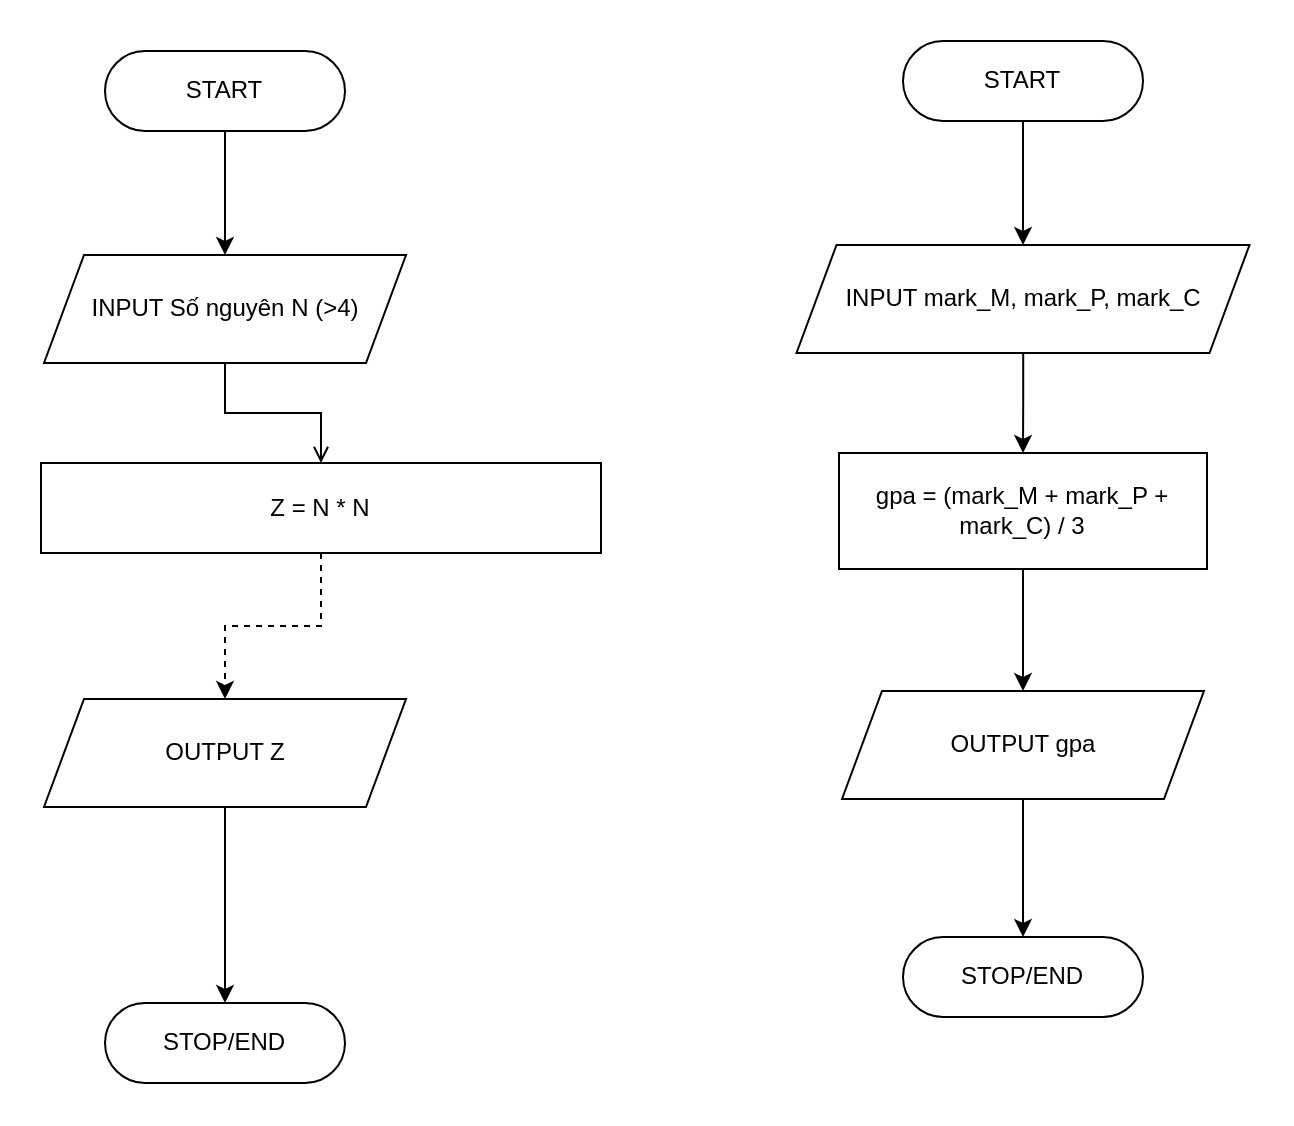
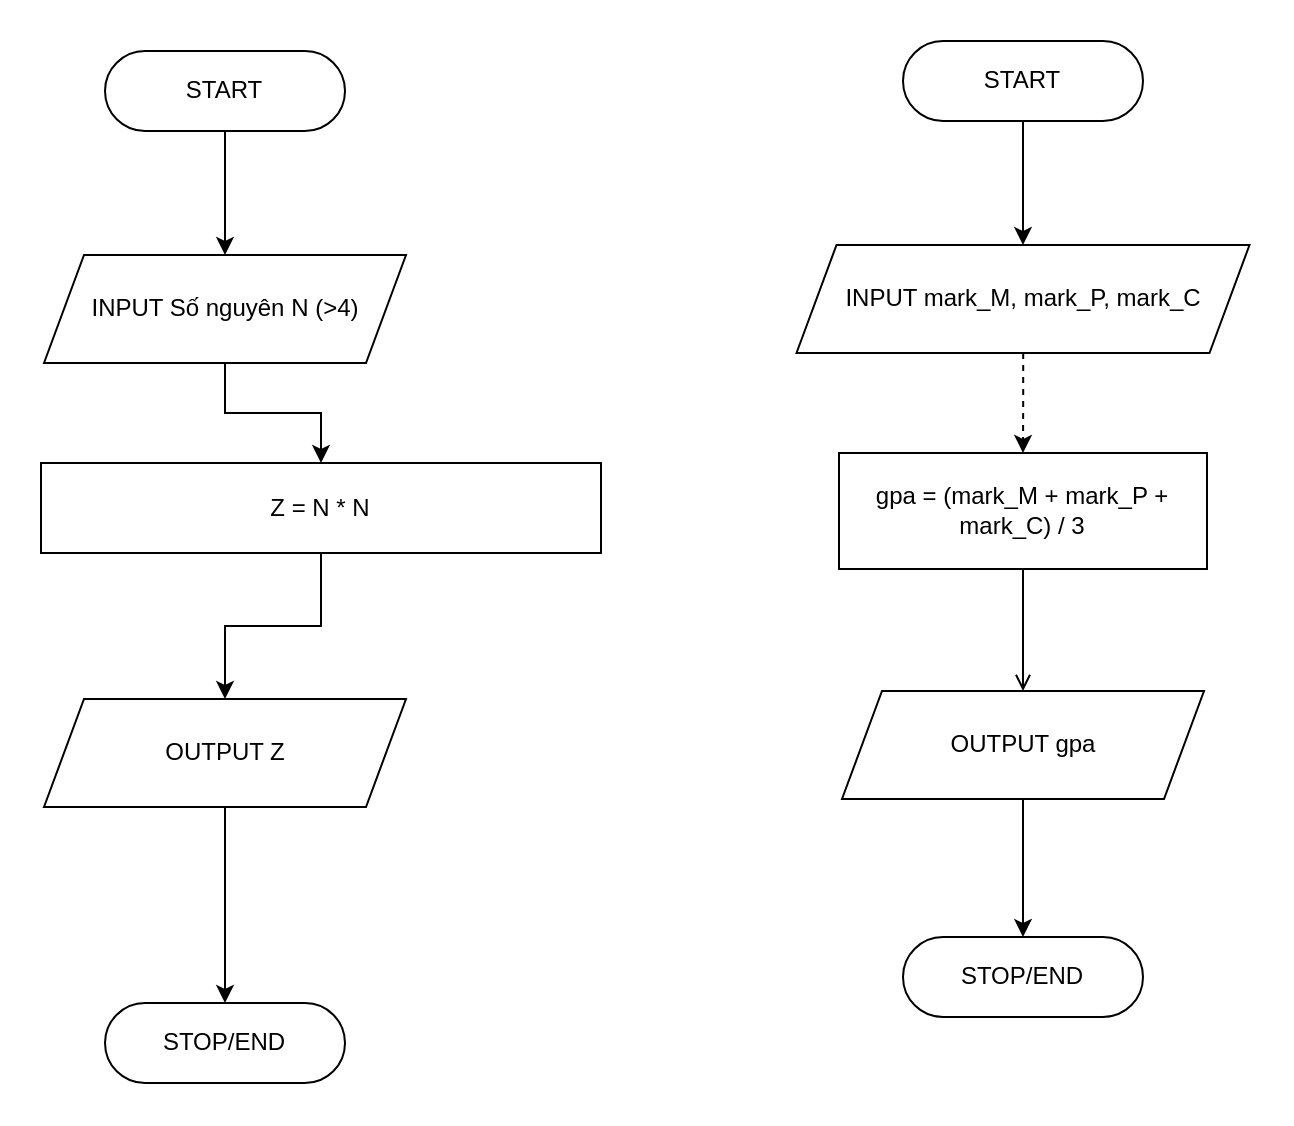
(1023, 397) -> (1023, 397)
(321, 451) -> (321, 448)
(278, 626) -> (278, 626)
(1023, 676) -> (1023, 678)
